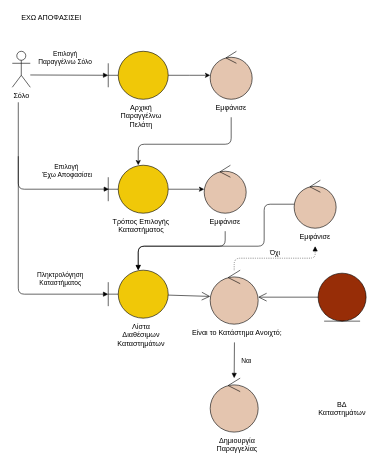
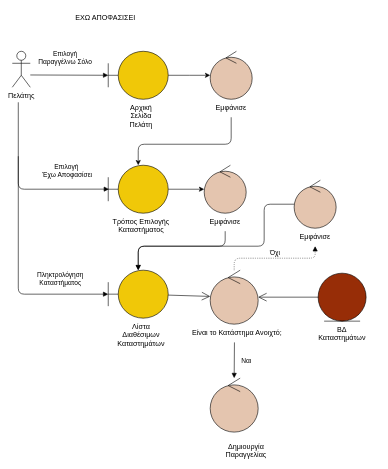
(51, 18) -> (105, 18)
(22, 96) -> (22, 96)
(141, 116) -> (141, 116)
(342, 408) -> (342, 333)
(237, 444) -> (246, 450)
